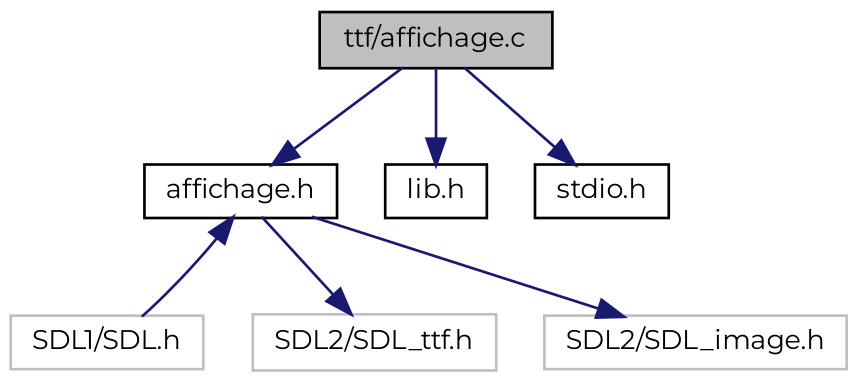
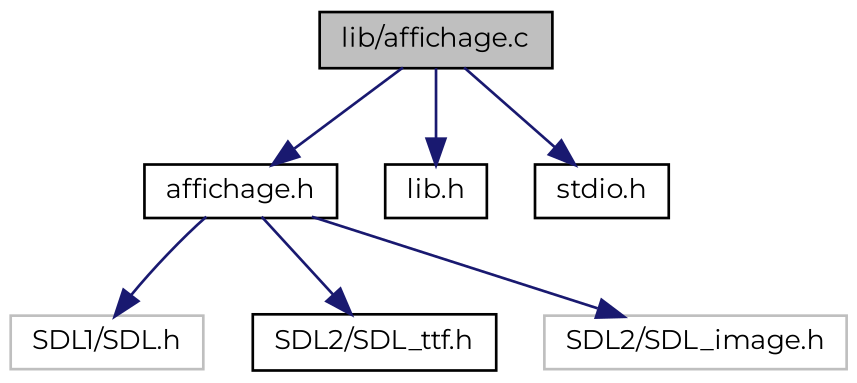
(436, 40) -> (436, 40)
(181, 279) -> (167, 254)
(374, 342) -> (374, 342)
